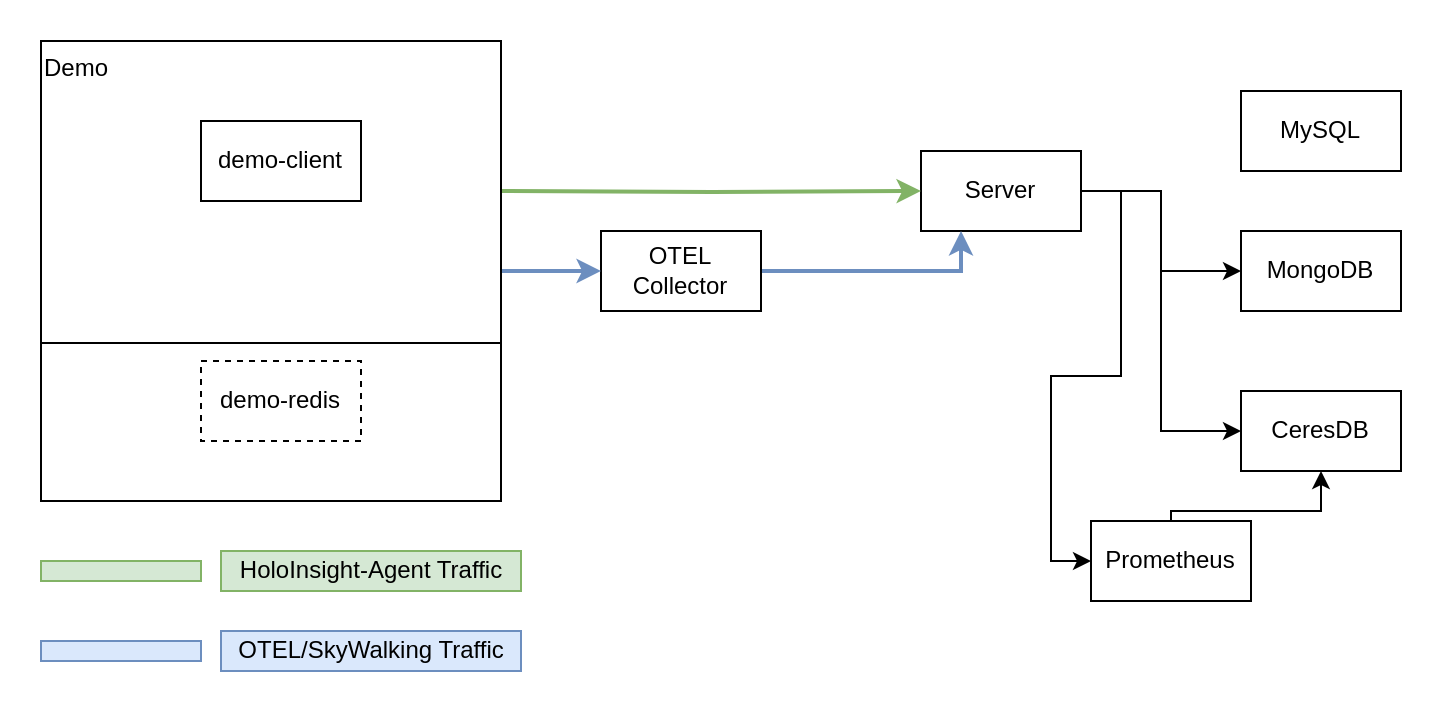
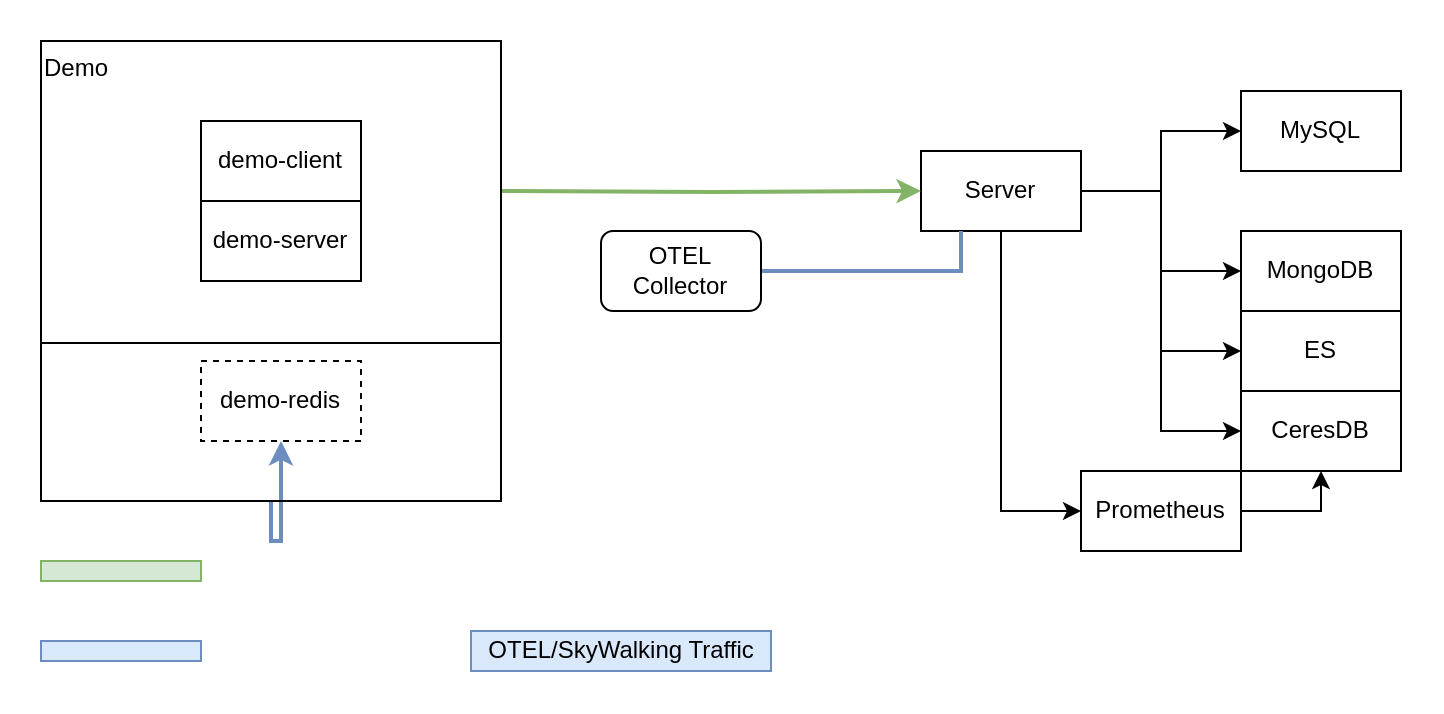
none -> (1166, 131)
none -> (281, 241)
(961, 250) -> (961, 242)
(542, 271) -> (281, 525)
(681, 271) -> (681, 271)
none -> (1196, 351)
none -> (1321, 351)
(1171, 561) -> (1161, 511)
(371, 571) -> none
(371, 651) -> (621, 651)
